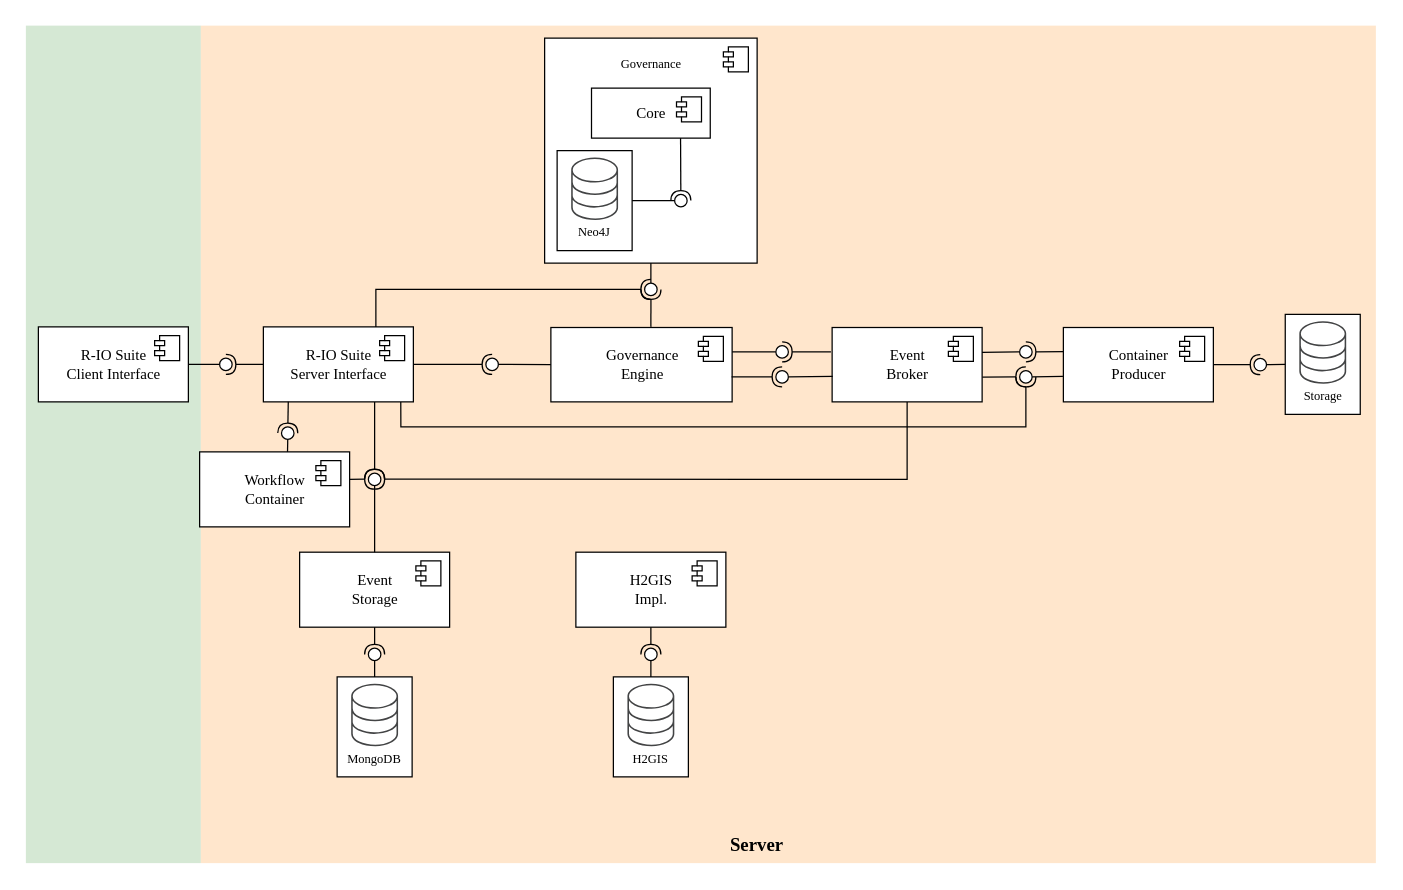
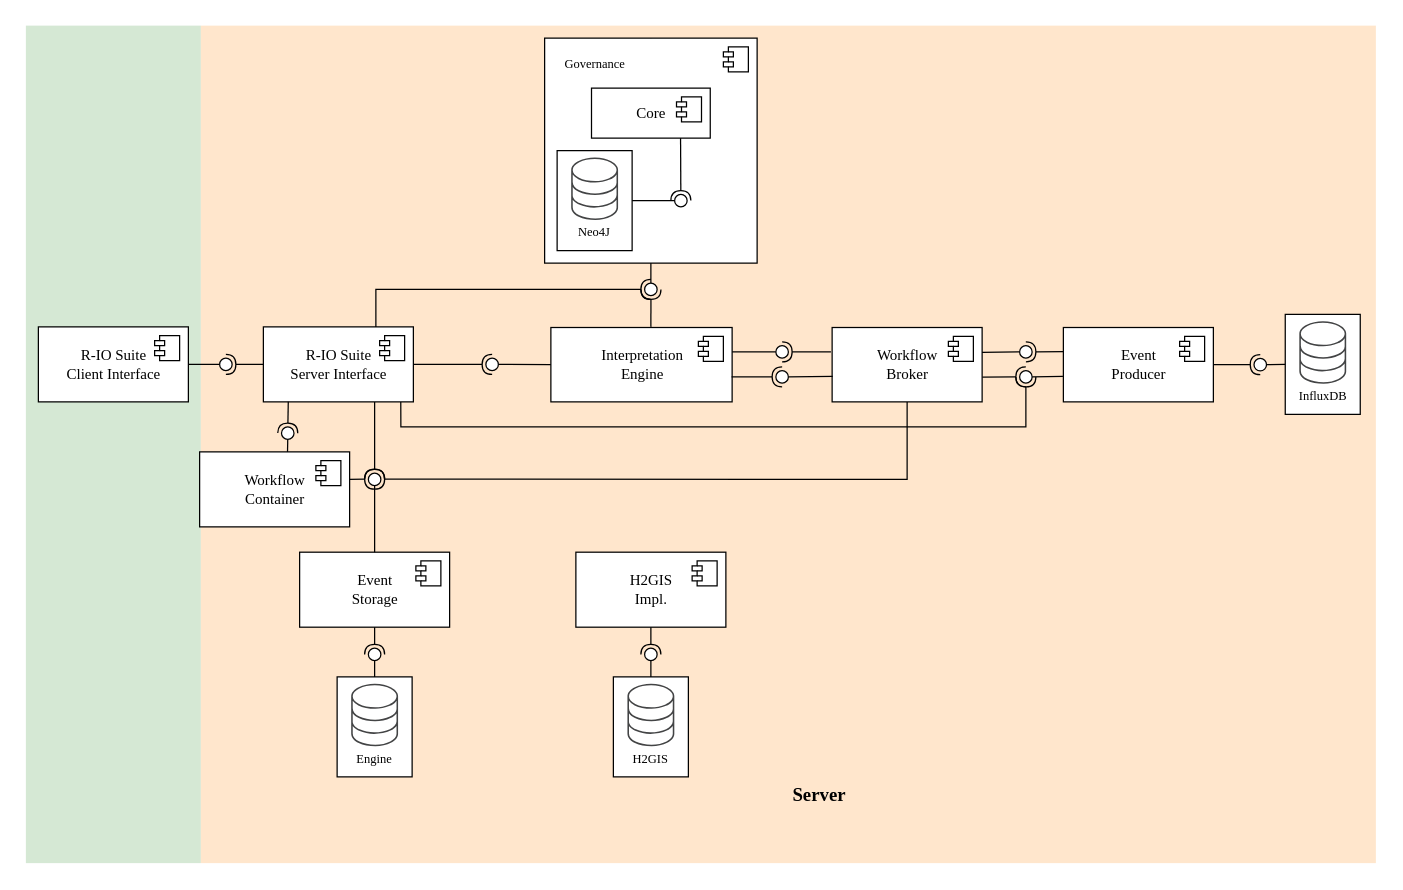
(651, 63) -> (594, 63)
(643, 364) -> (643, 364)
(908, 364) -> (908, 364)
(1139, 364) -> (1139, 364)
(1323, 396) -> (1323, 396)
(374, 758) -> (374, 758)
(757, 844) -> (819, 794)
